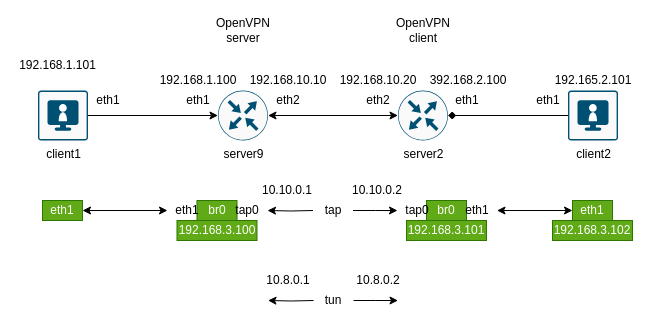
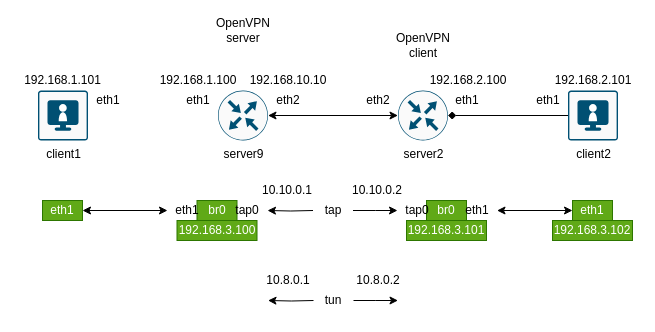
(423, 31) -> (423, 46)
(58, 66) -> (63, 81)
(378, 81) -> none
(469, 81) -> (469, 81)
(594, 81) -> (594, 81)
(149, 116) -> none
